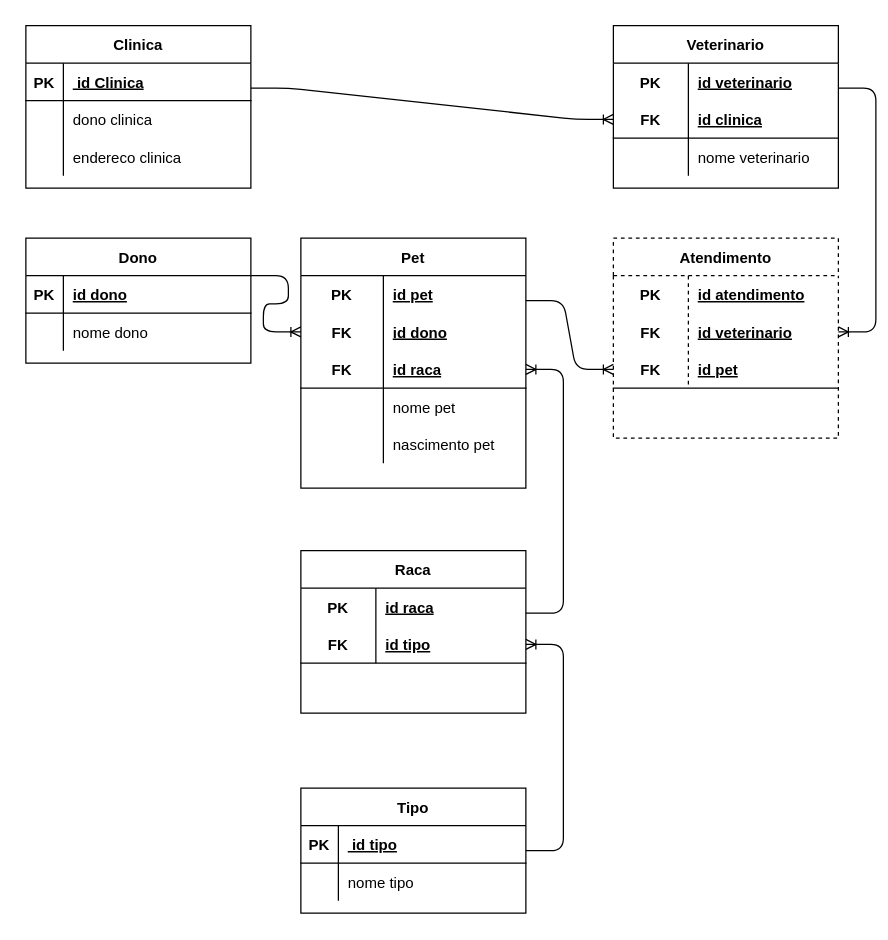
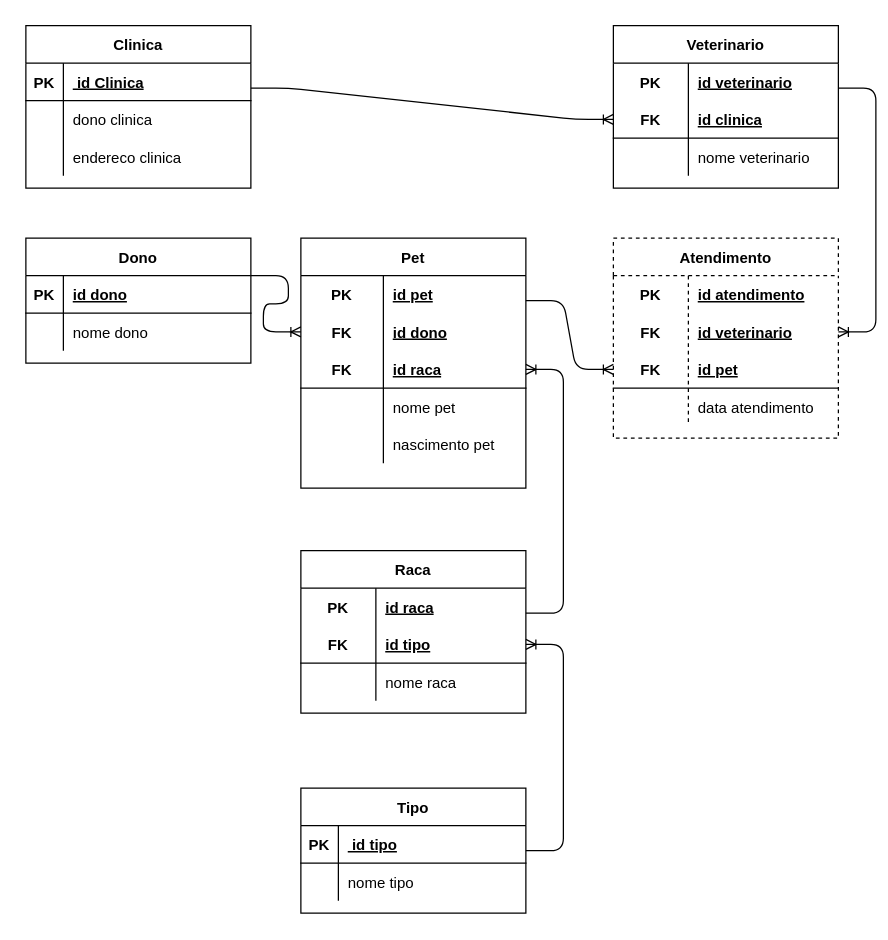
none -> (763, 407)
none -> (451, 682)
